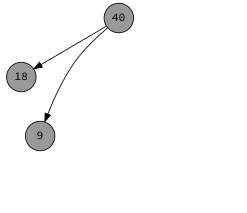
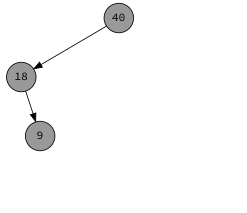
(72, 67) -> (29, 102)
